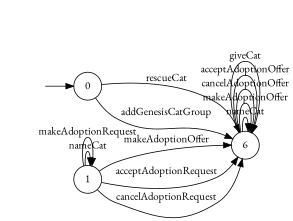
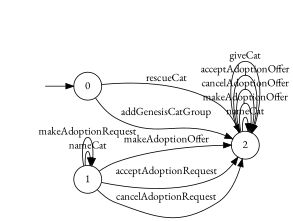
(245, 145) -> (245, 145)
